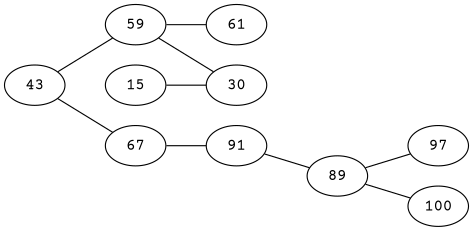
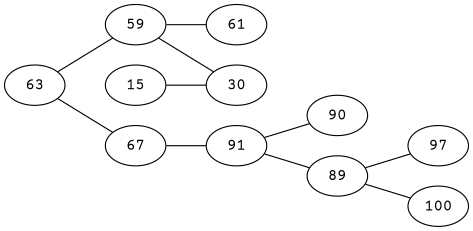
(35, 85) -> (35, 85)
none -> (337, 115)
